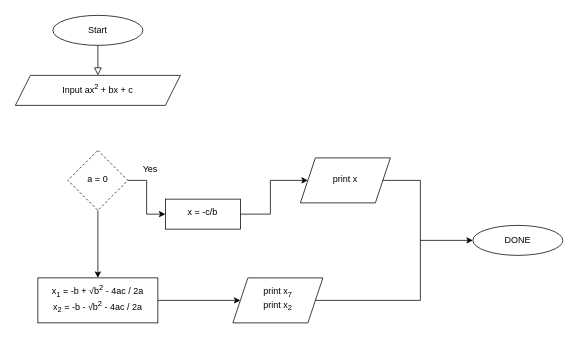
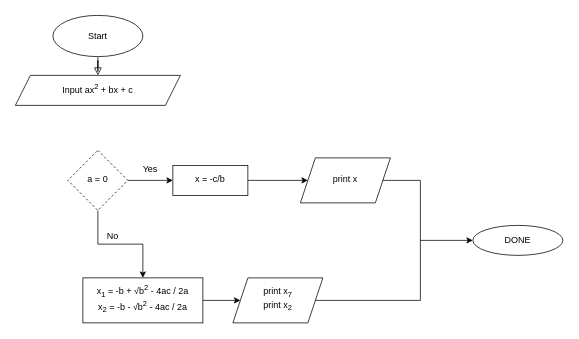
(98, 30) -> (98, 36)
(203, 214) -> (210, 180)
none -> (113, 237)
(98, 300) -> (143, 300)
